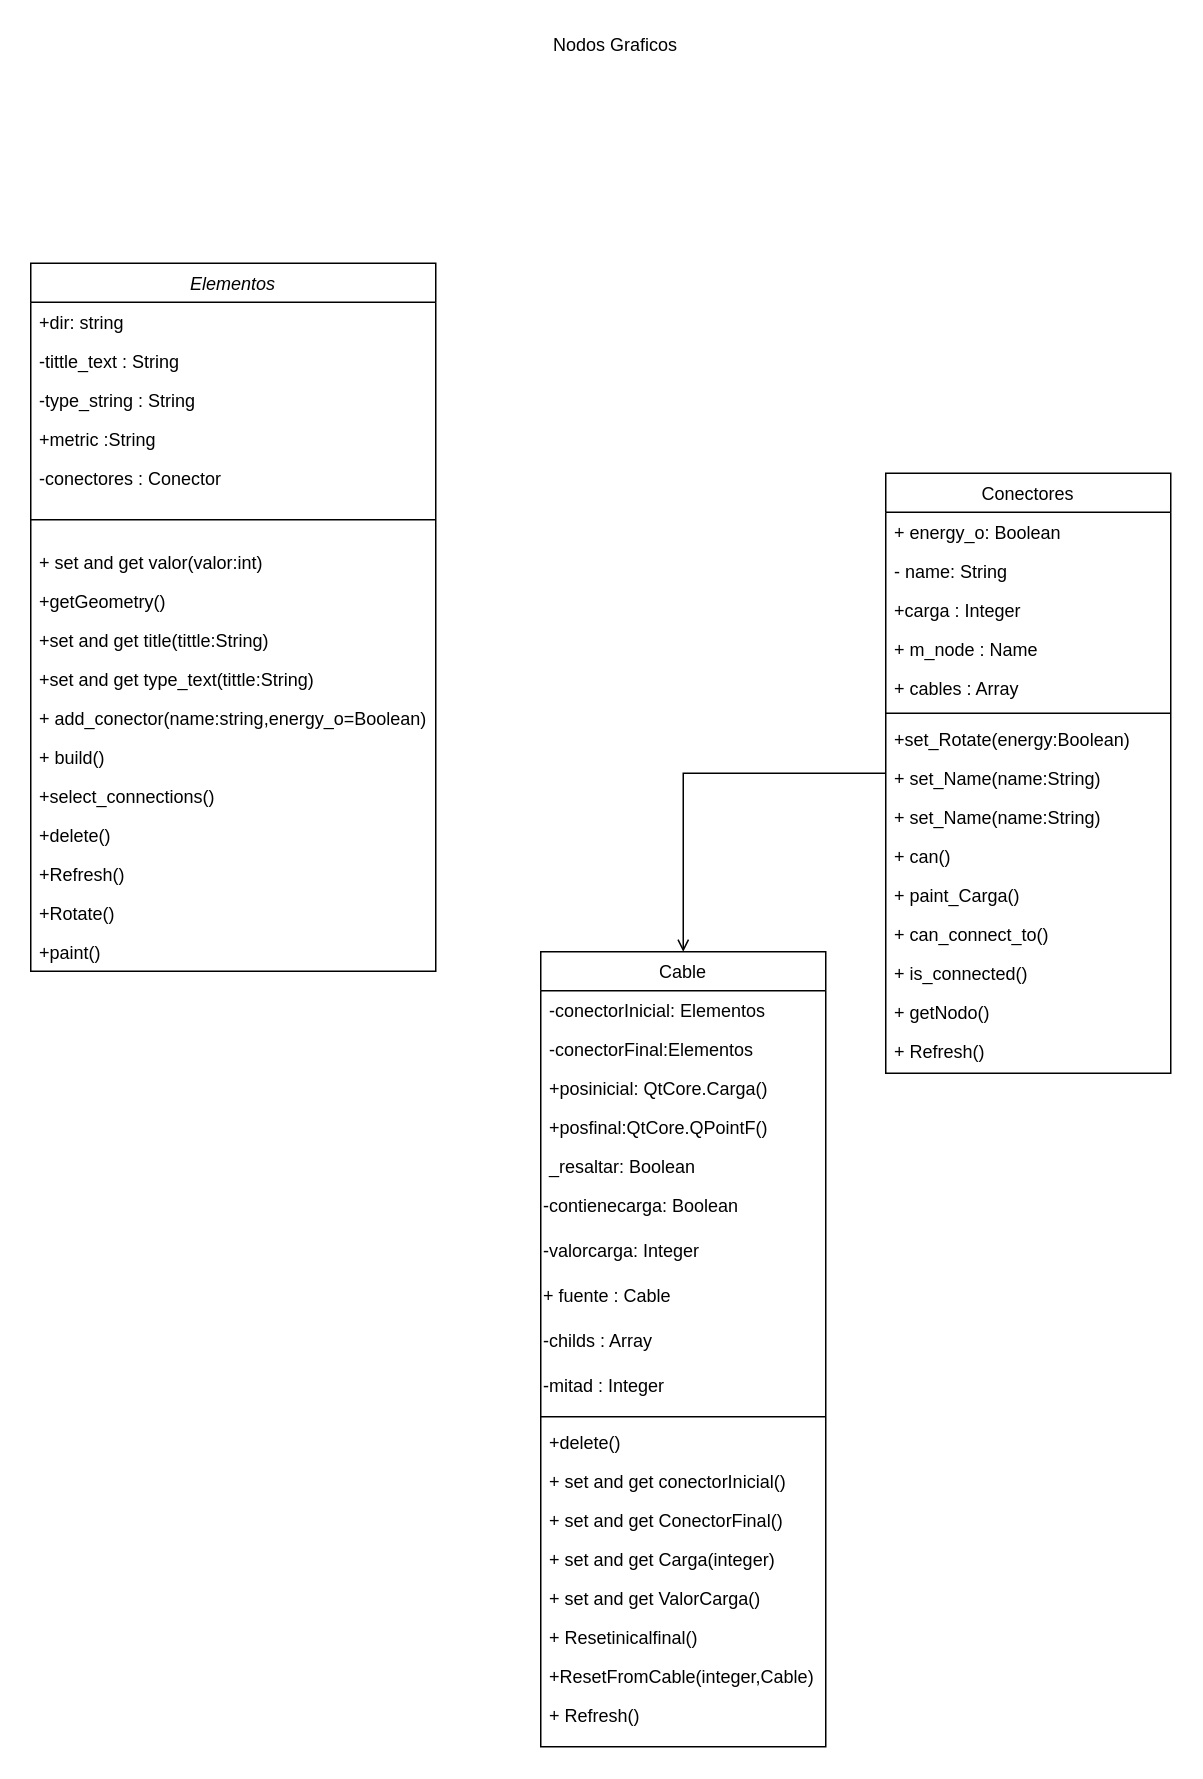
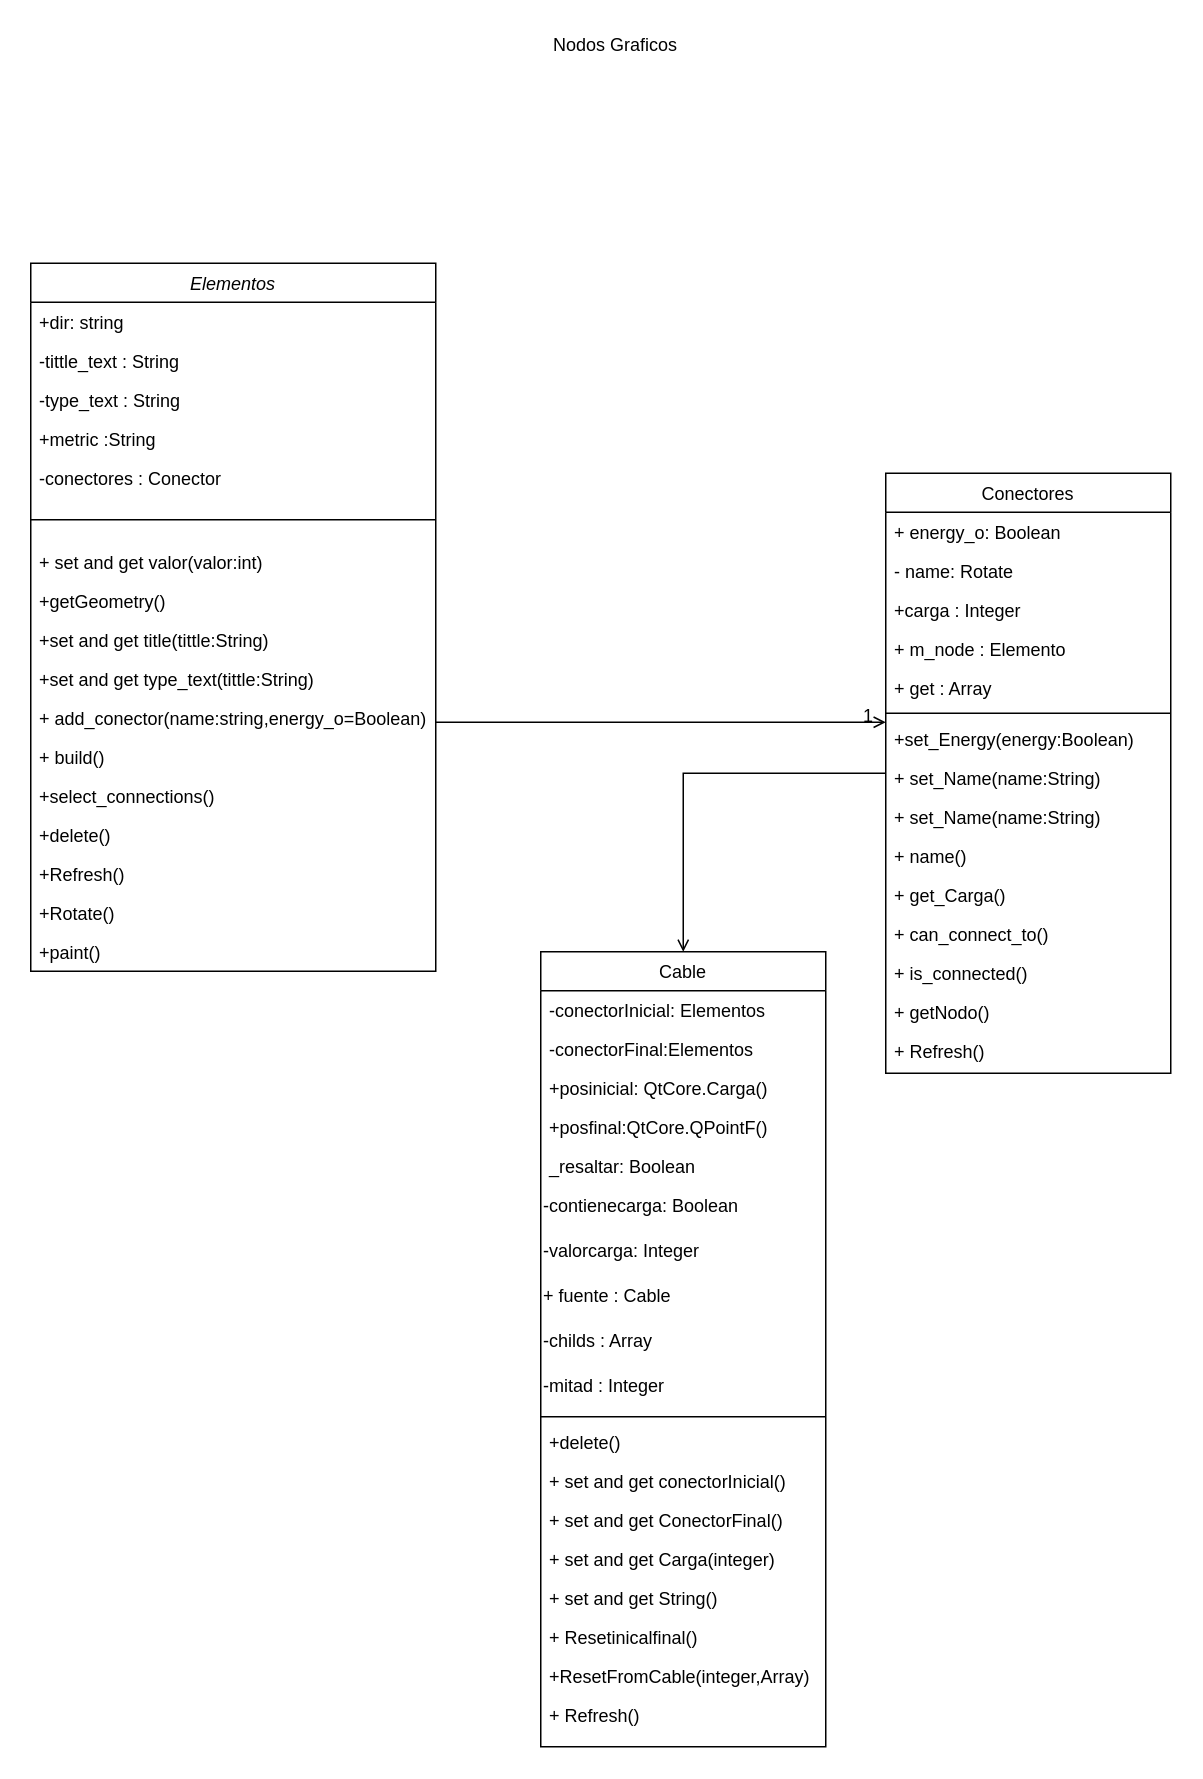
(133, 401) -> (125, 401)
(955, 572) -> (958, 572)
(960, 650) -> (978, 650)
(963, 689) -> (950, 689)
none -> (659, 722)
(1025, 740) -> (1025, 740)
(927, 857) -> (932, 857)
(965, 896) -> (957, 896)
(668, 1599) -> (648, 1599)
(691, 1677) -> (693, 1677)
